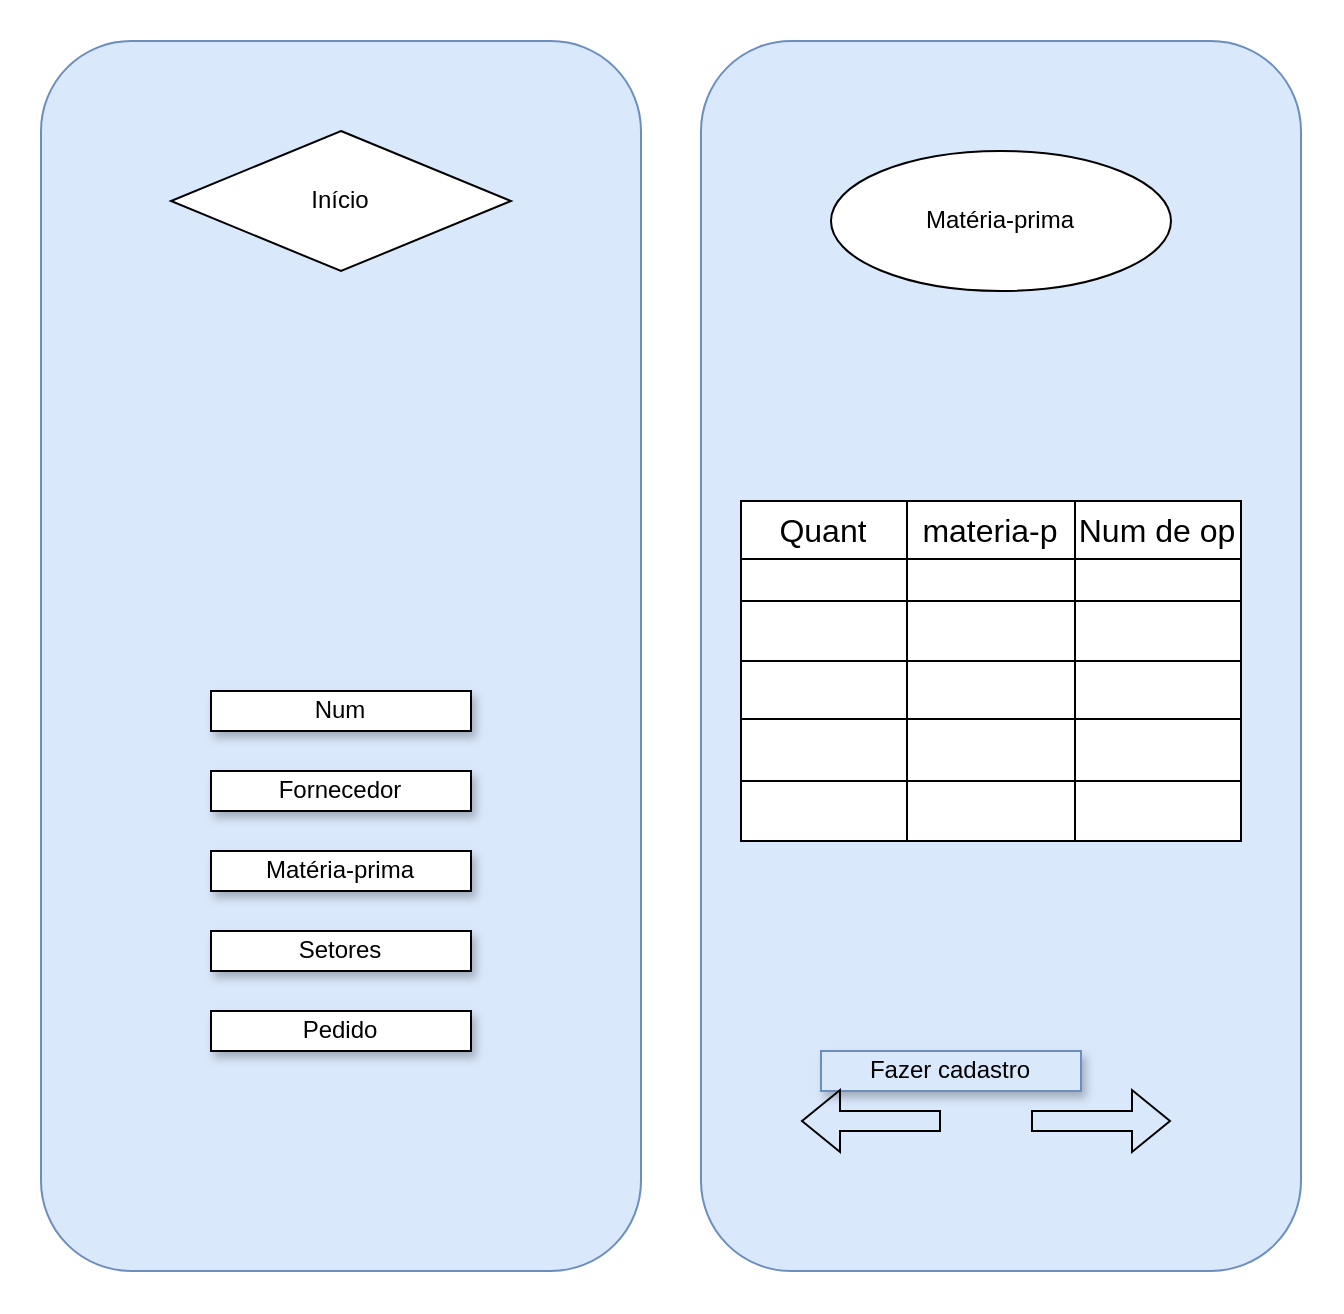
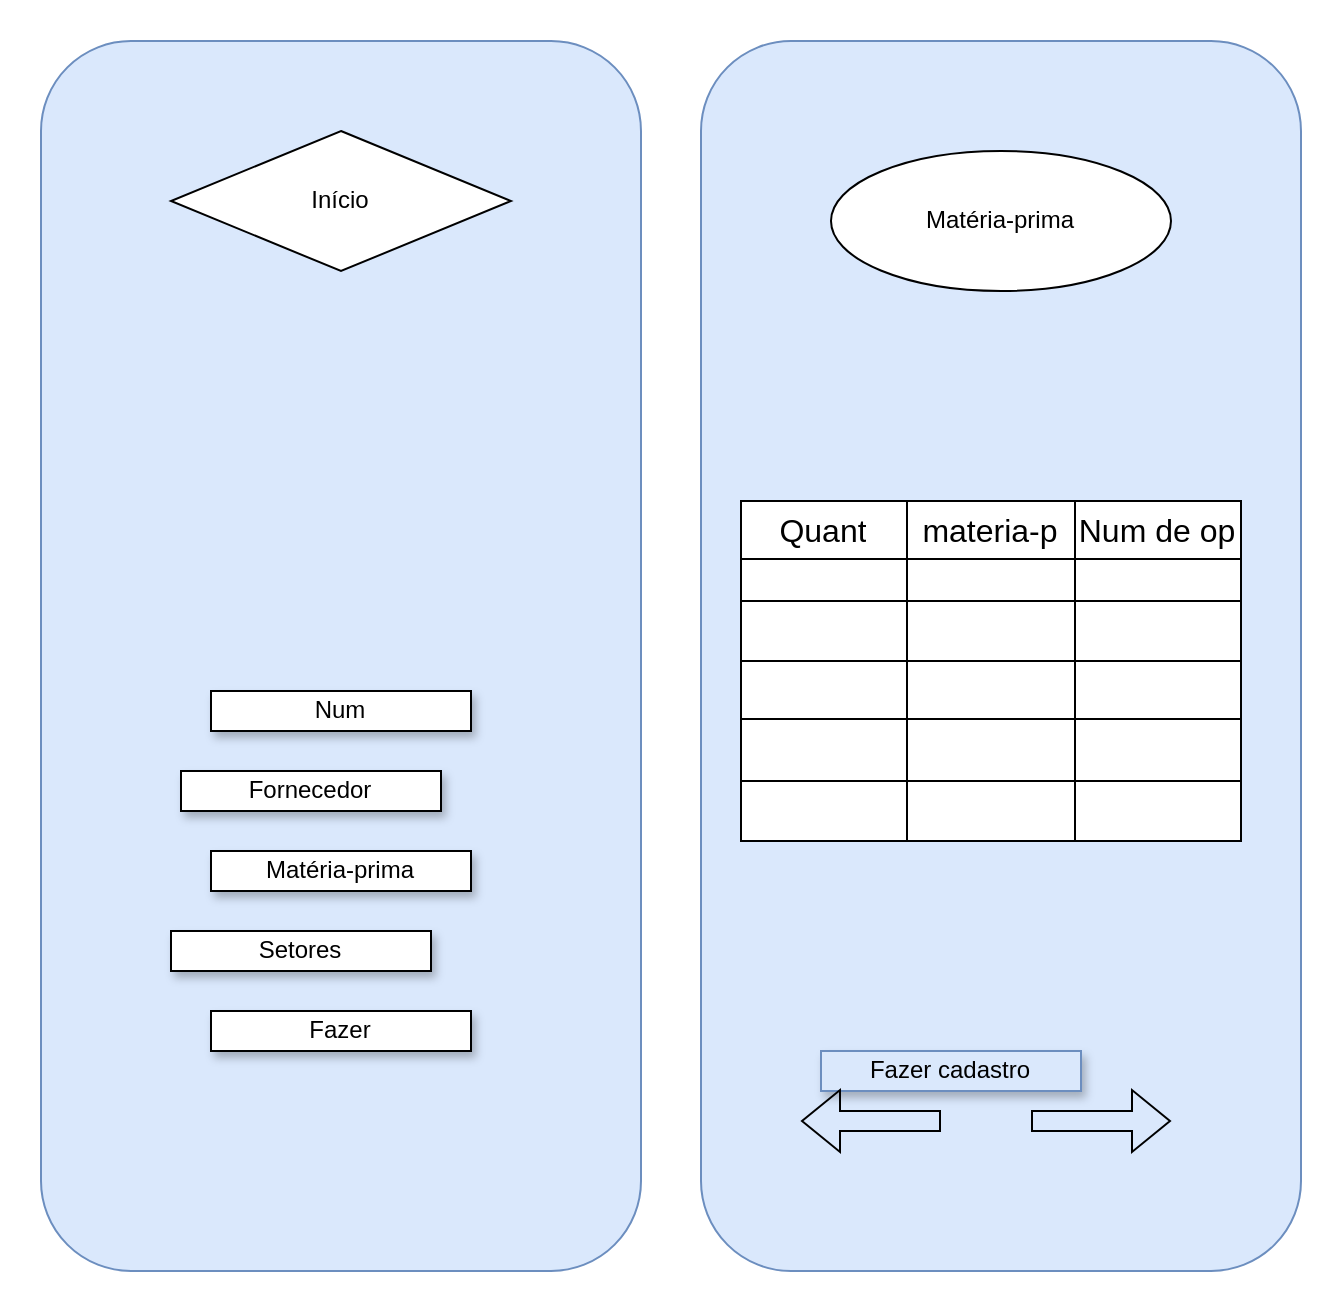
(341, 791) -> (311, 791)
(341, 951) -> (301, 951)
(341, 1031) -> (341, 1031)
